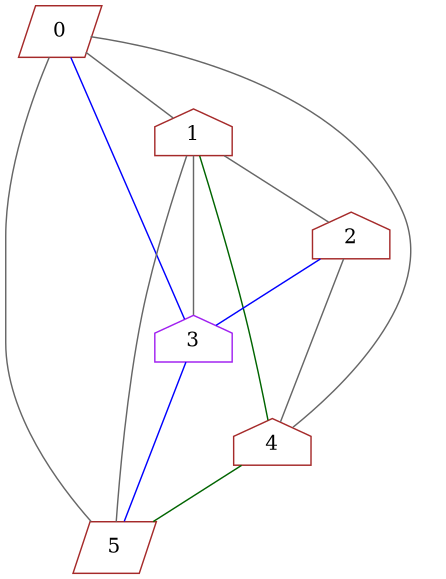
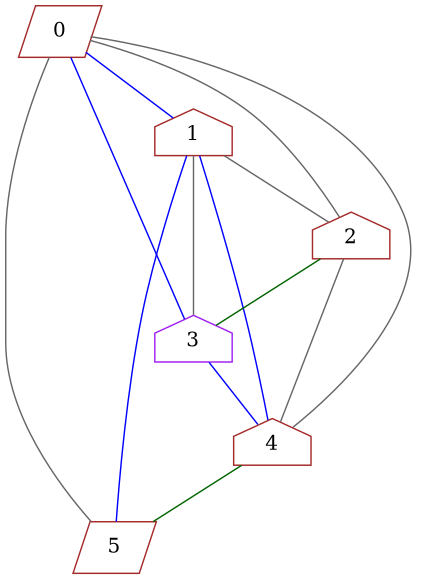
(130, 85) -> (130, 85)
none -> (234, 102)
(238, 287) -> (238, 287)
(268, 292) -> (268, 292)
(138, 336) -> (138, 336)
(155, 442) -> (233, 393)
